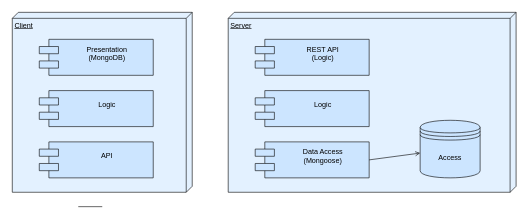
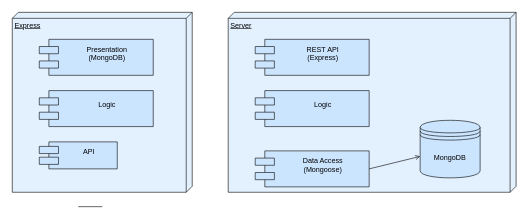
(25, 26) -> (29, 26)
(323, 49) -> (323, 49)
(450, 158) -> (450, 158)
(96, 160) -> (78, 155)
(312, 160) -> (312, 169)
